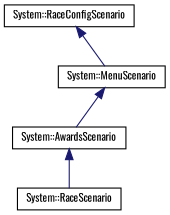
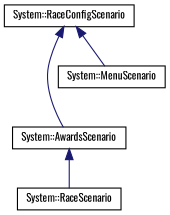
(87, 112) -> (48, 82)
